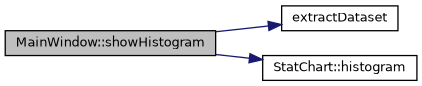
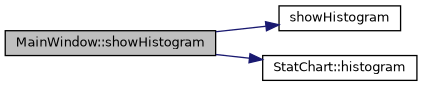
(340, 18) -> (340, 18)
